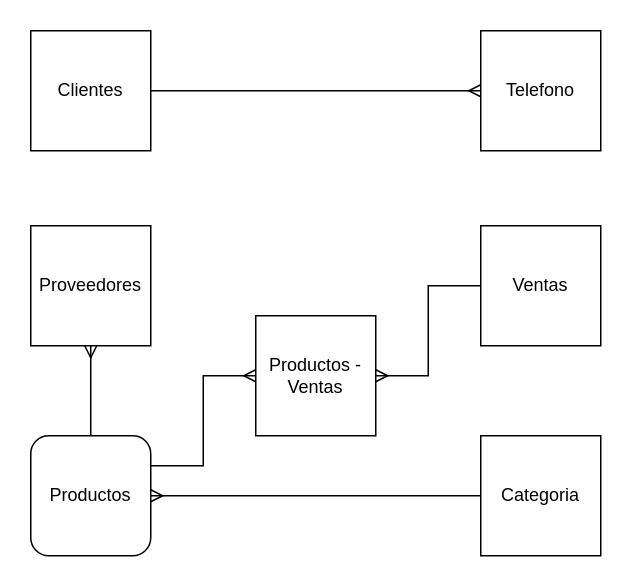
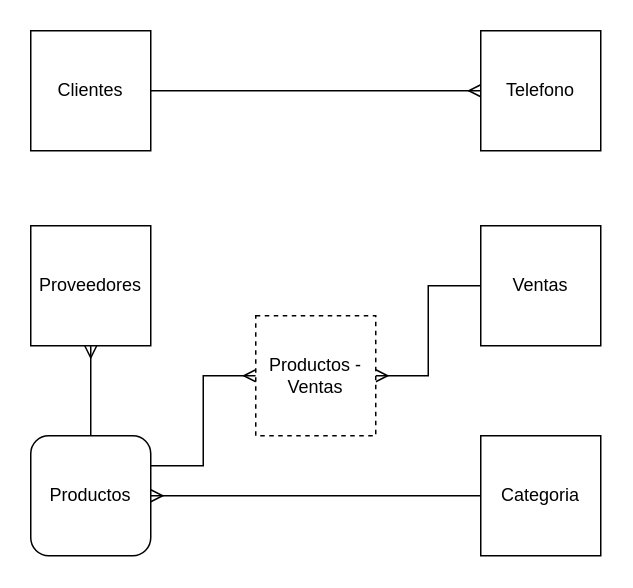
(316, 376) -> (316, 376)
